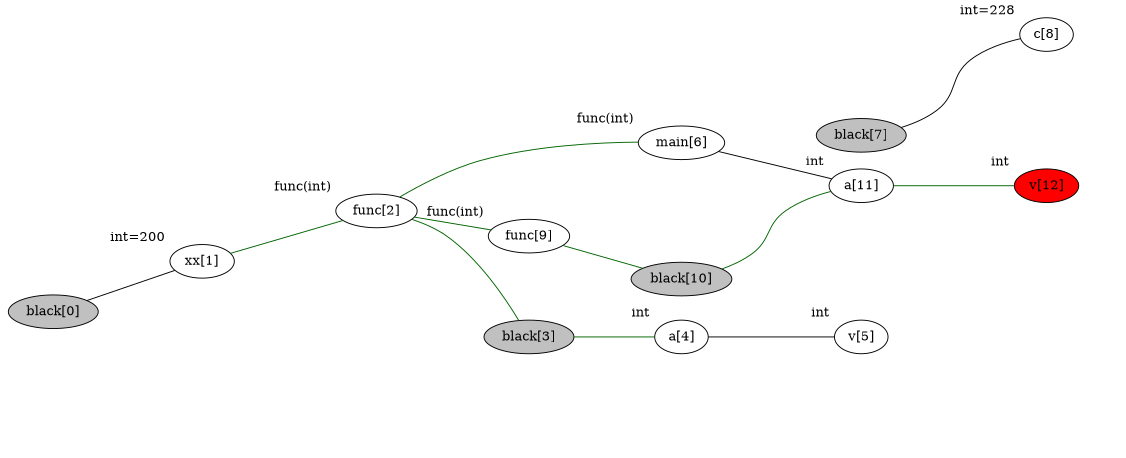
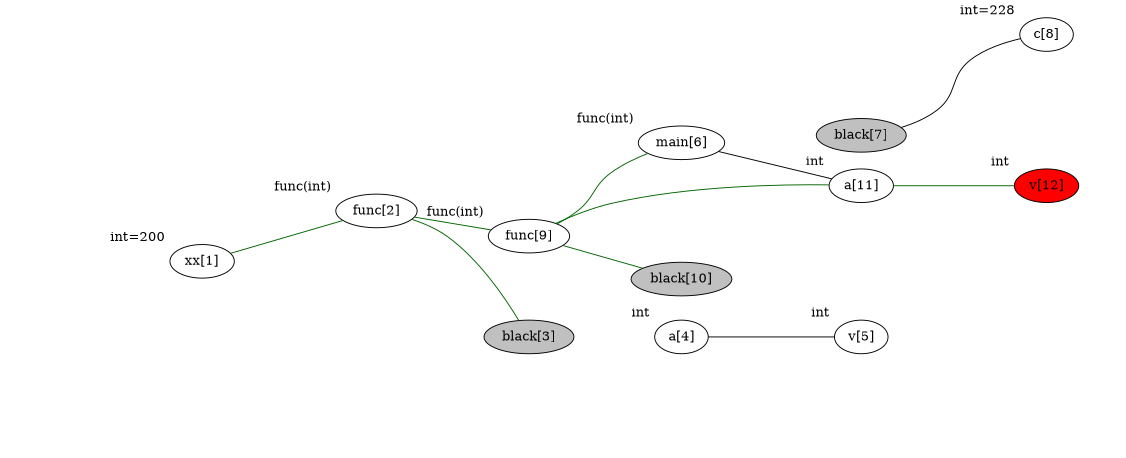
(515, 153) -> (599, 184)
(772, 225) -> (690, 191)
(53, 312) -> none
(614, 337) -> none
